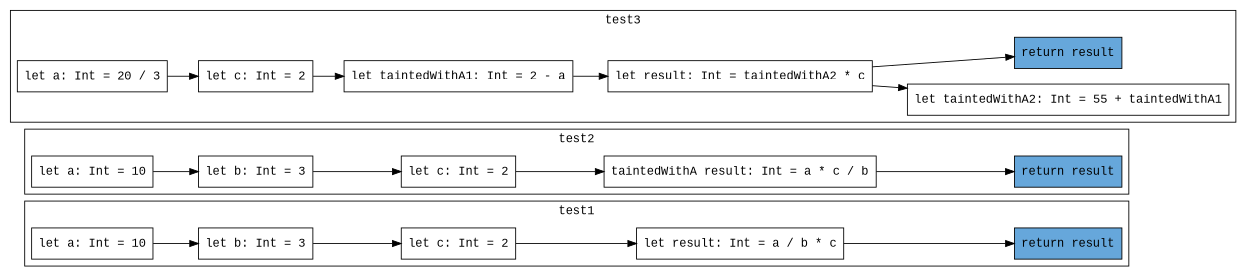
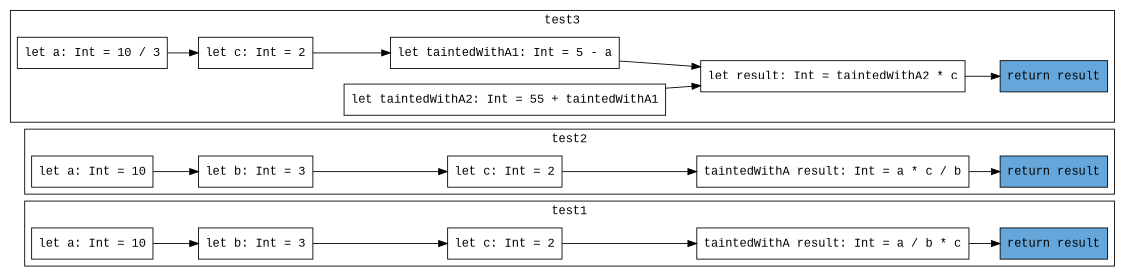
(92, 76) -> (92, 53)
(458, 76) -> (505, 53)
(885, 87) -> (679, 87)
(740, 244) -> (833, 244)
